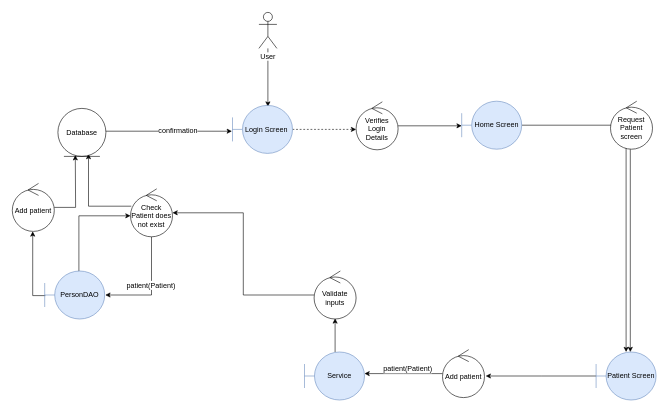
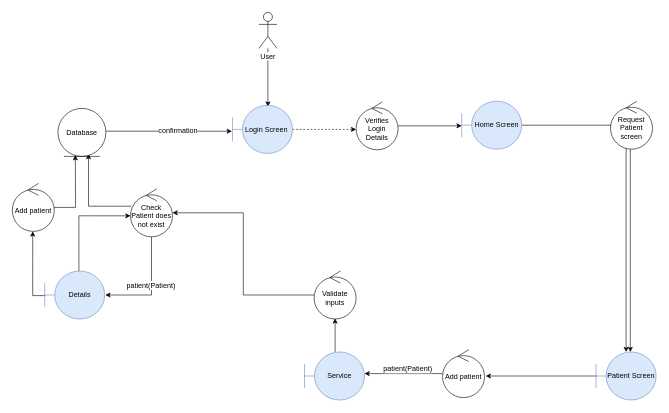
(80, 295) -> (80, 295)
